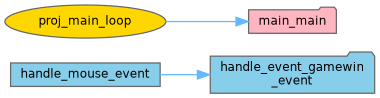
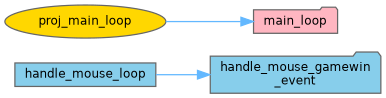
(292, 22) -> (296, 22)
(85, 75) -> (85, 75)
(292, 75) -> (296, 75)
